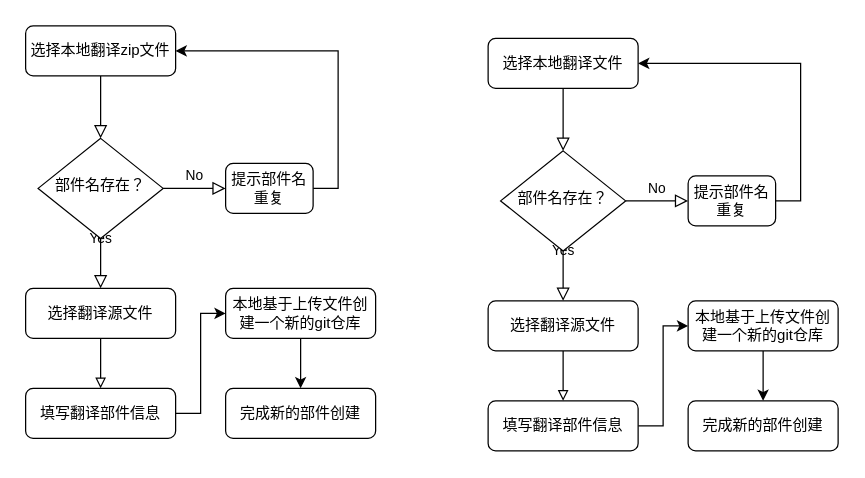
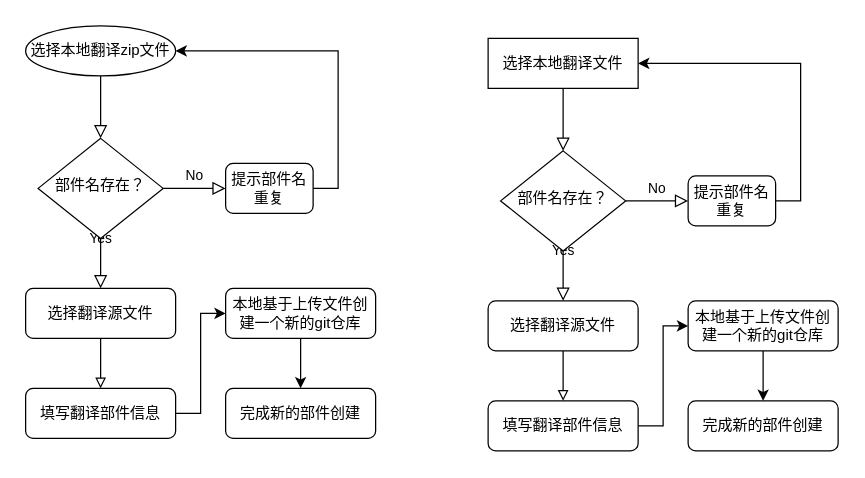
(101, 51) -> (101, 51)
(563, 63) -> (563, 63)
